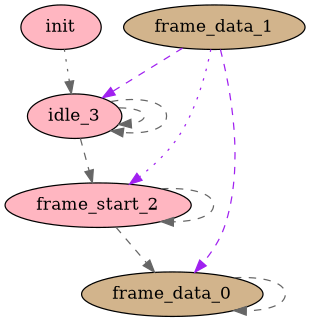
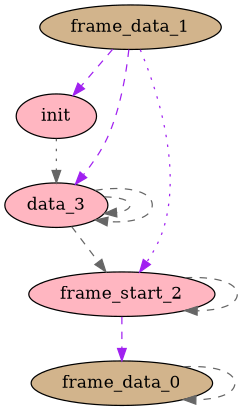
(75, 116) -> (56, 205)
(235, 159) -> (97, 68)
(131, 245) -> (122, 333)
